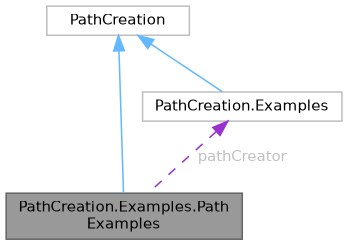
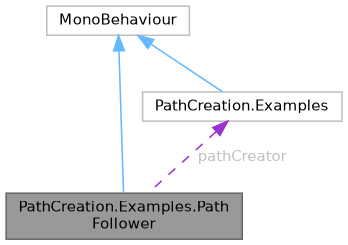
(118, 21) -> (118, 21)
(124, 216) -> (124, 216)
